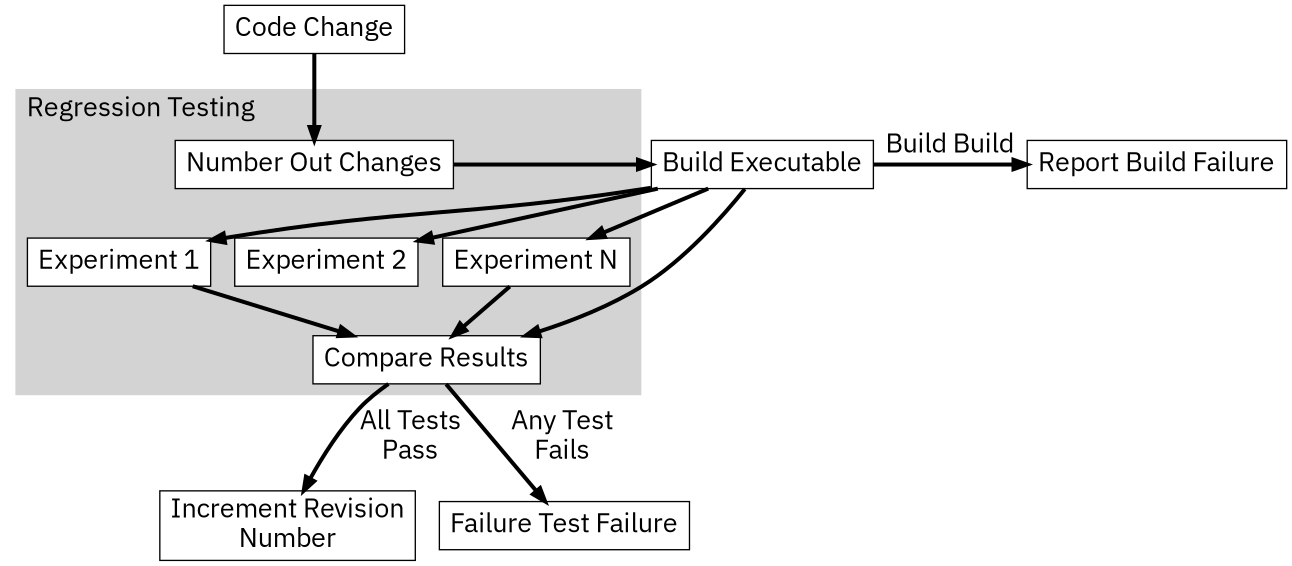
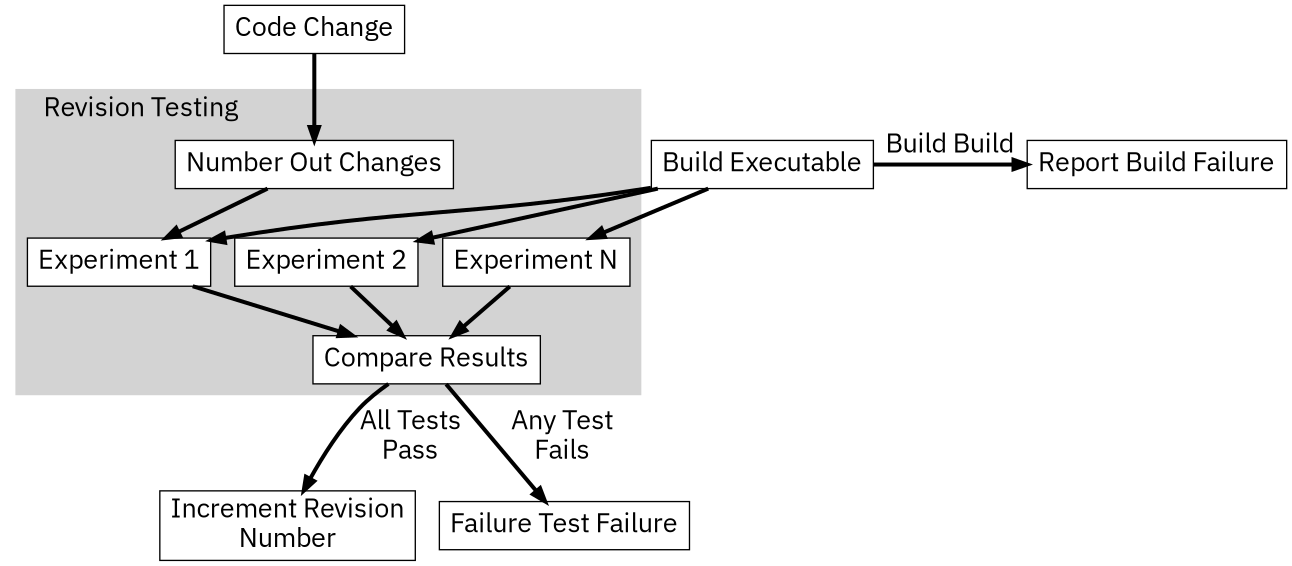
(141, 110) -> (141, 110)
(546, 165) -> (223, 210)
(654, 278) -> (372, 306)
